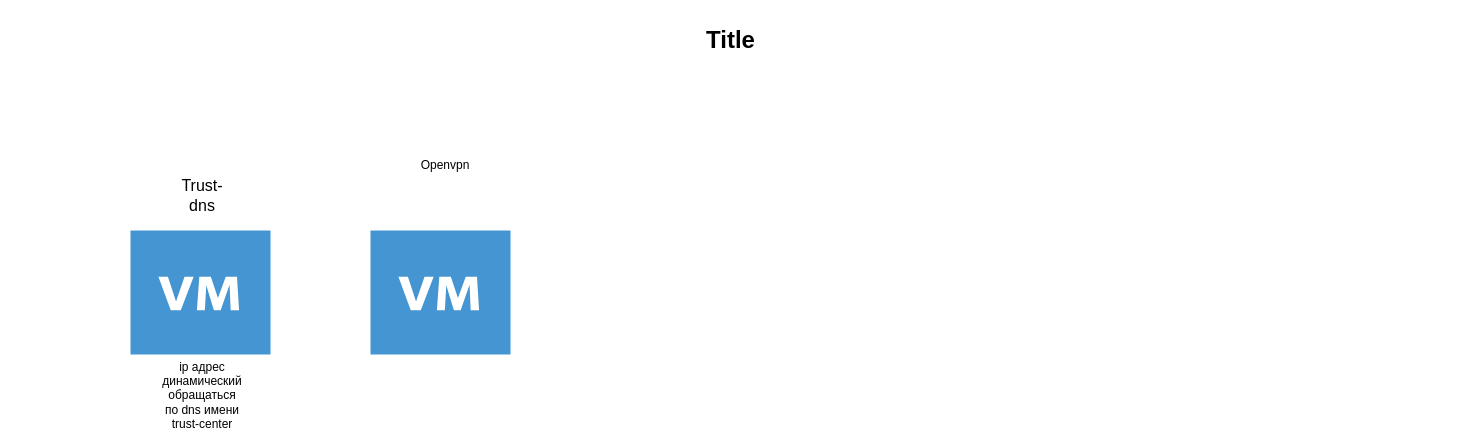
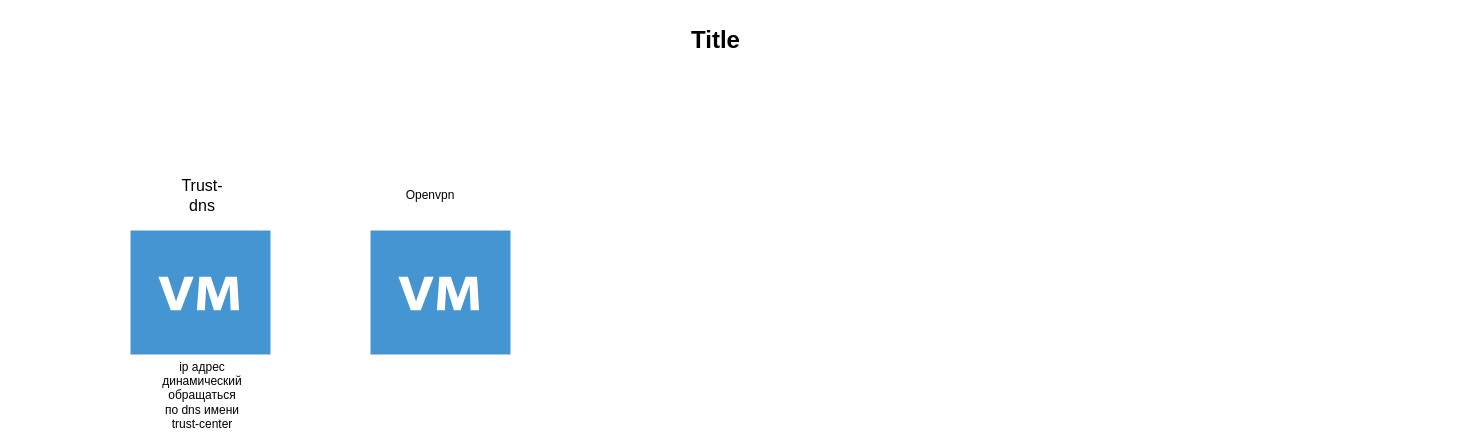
(731, 41) -> (716, 41)
(446, 166) -> (431, 196)
